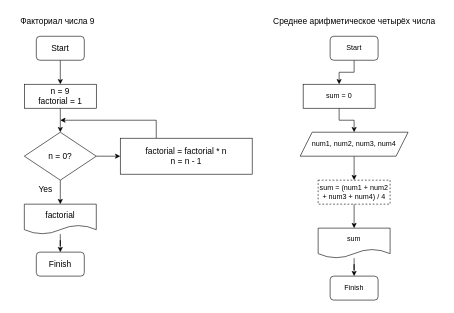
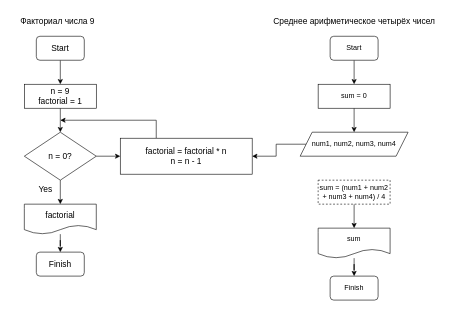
(355, 21) -> (355, 21)
(339, 96) -> (354, 96)
(354, 174) -> (276, 144)
